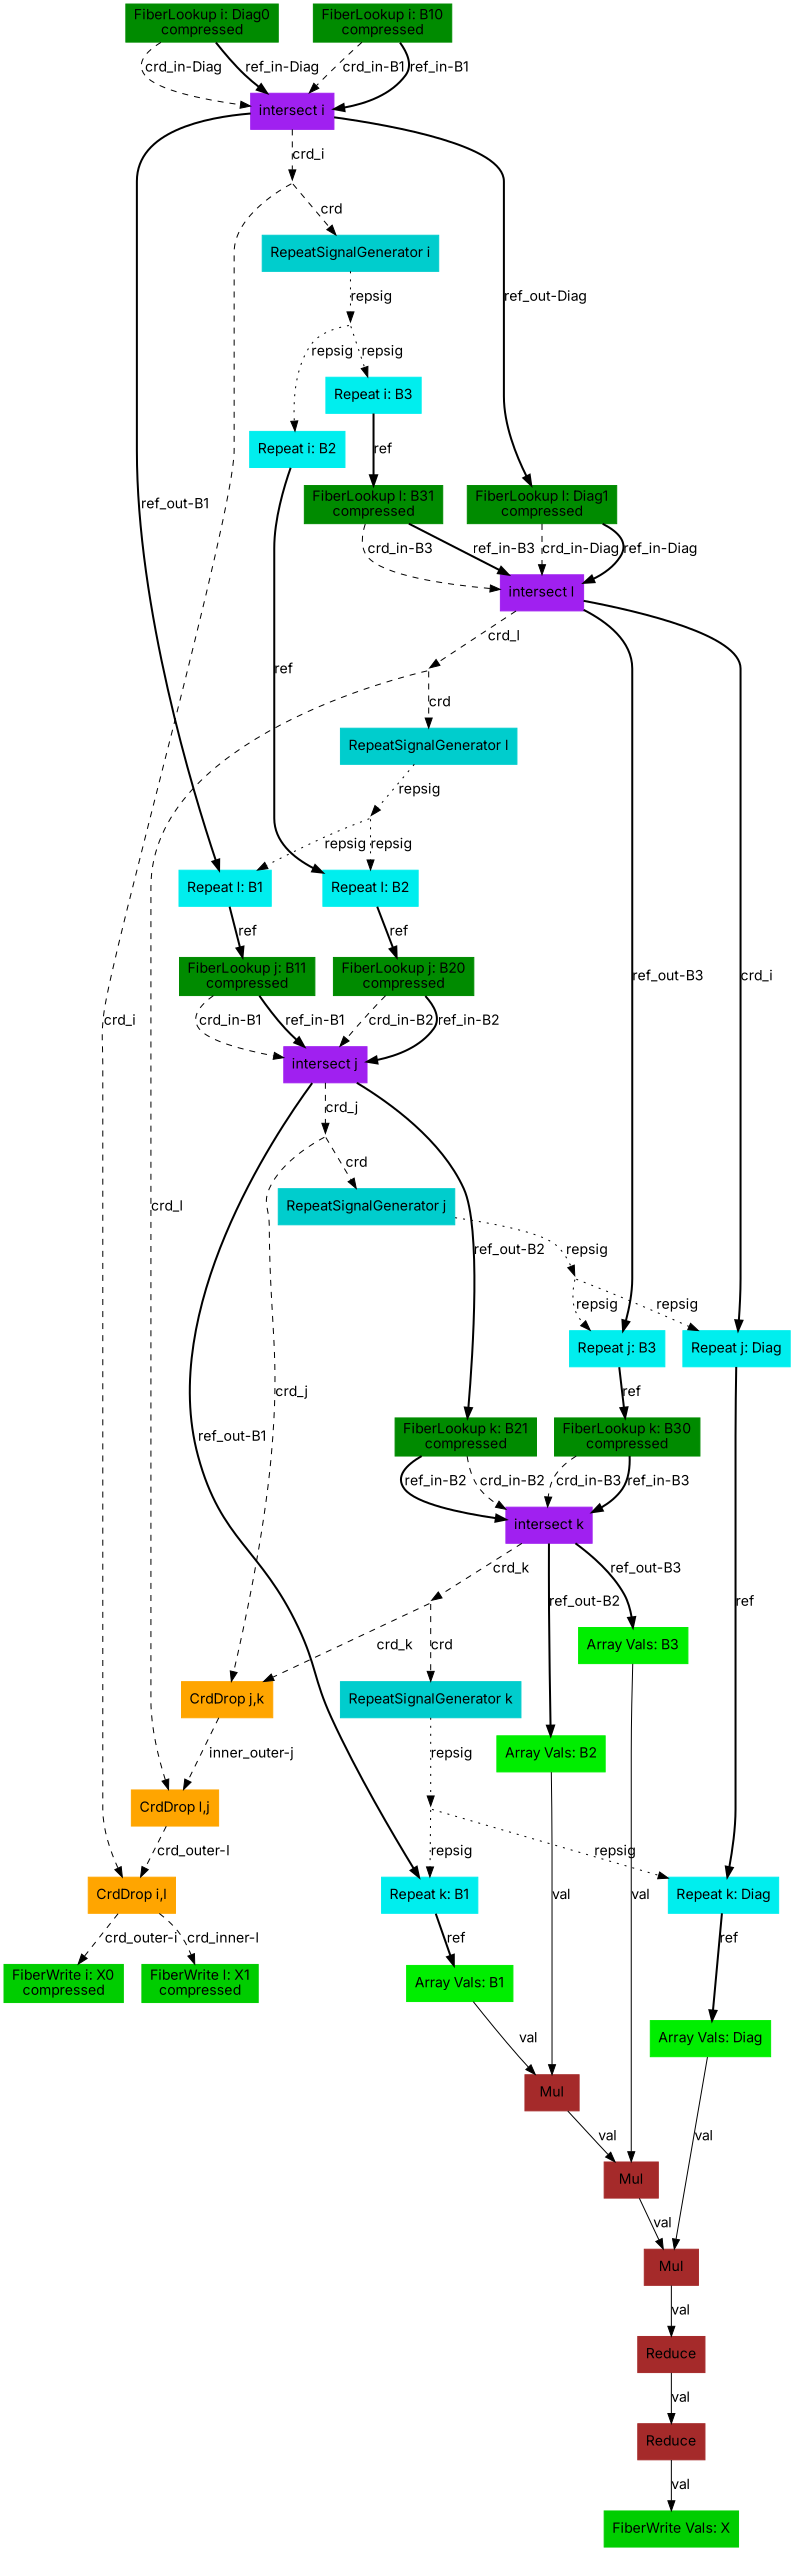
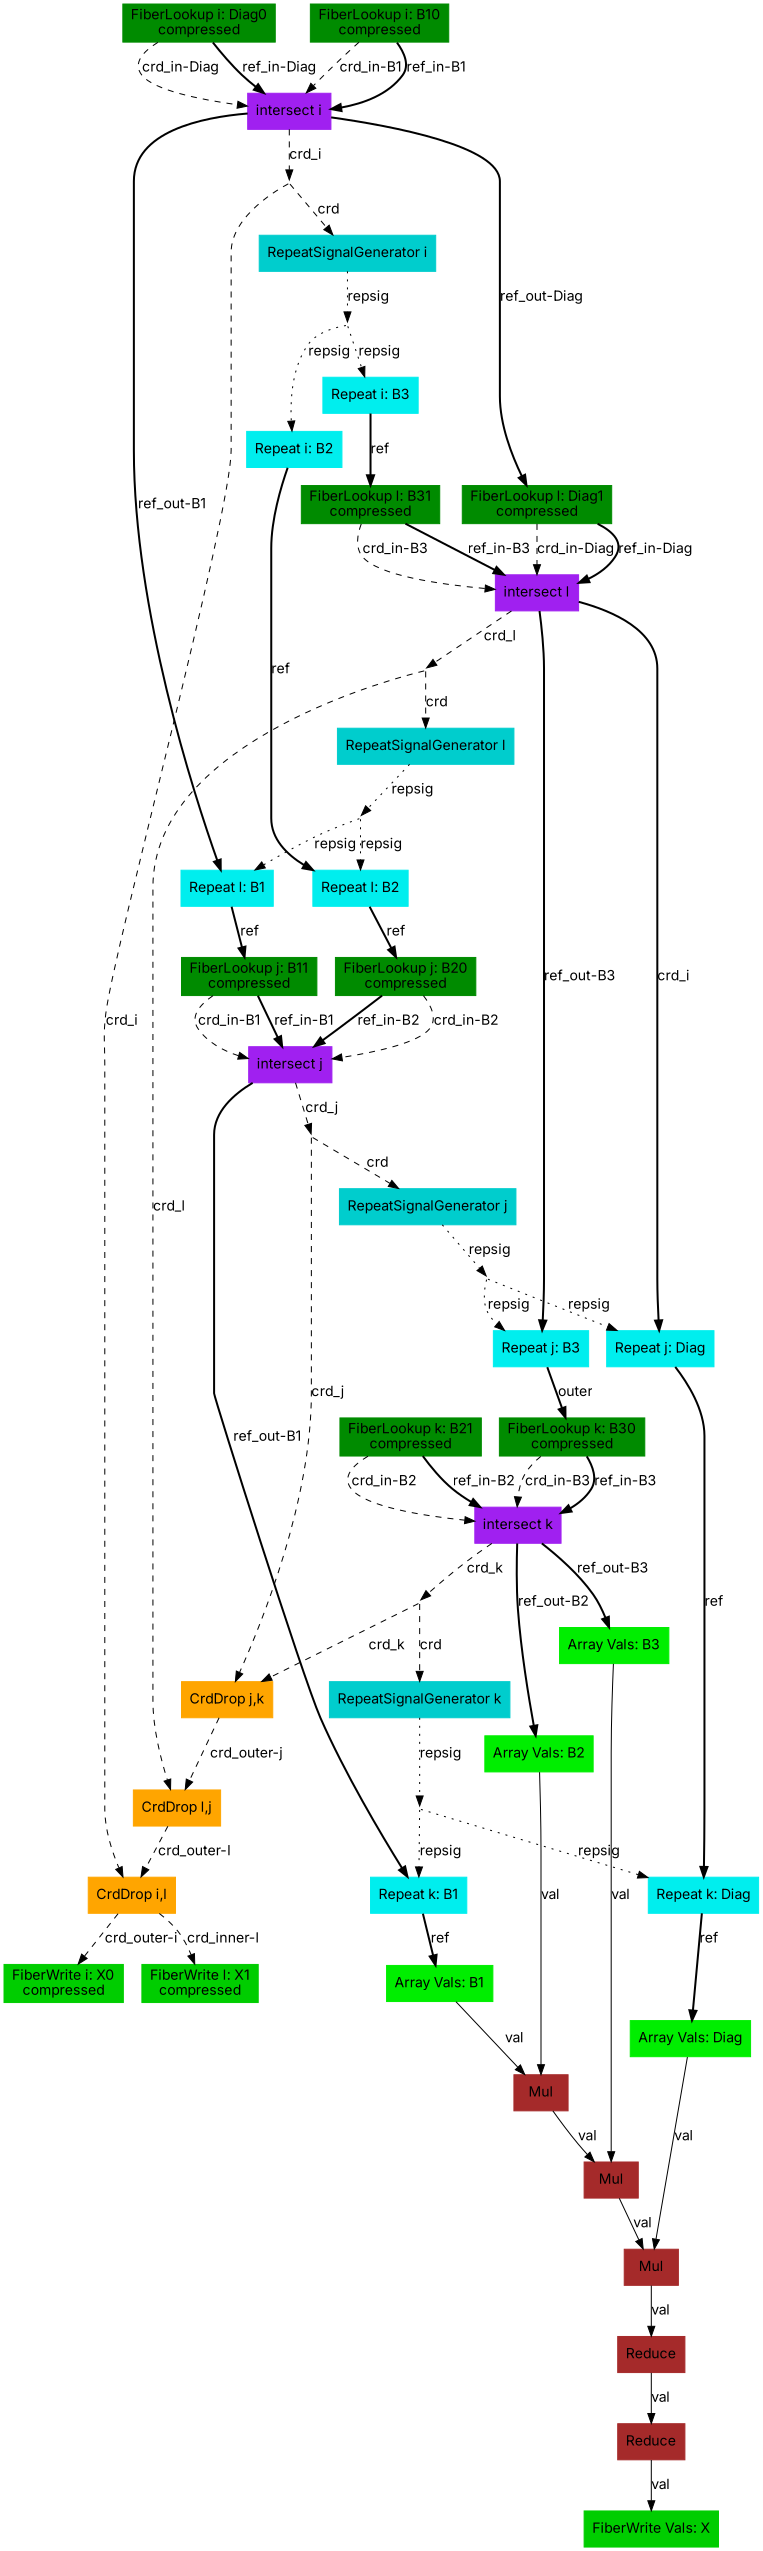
(470, 1212) -> none
(632, 1392) -> (576, 1392)
(252, 1754) -> (247, 1754)
